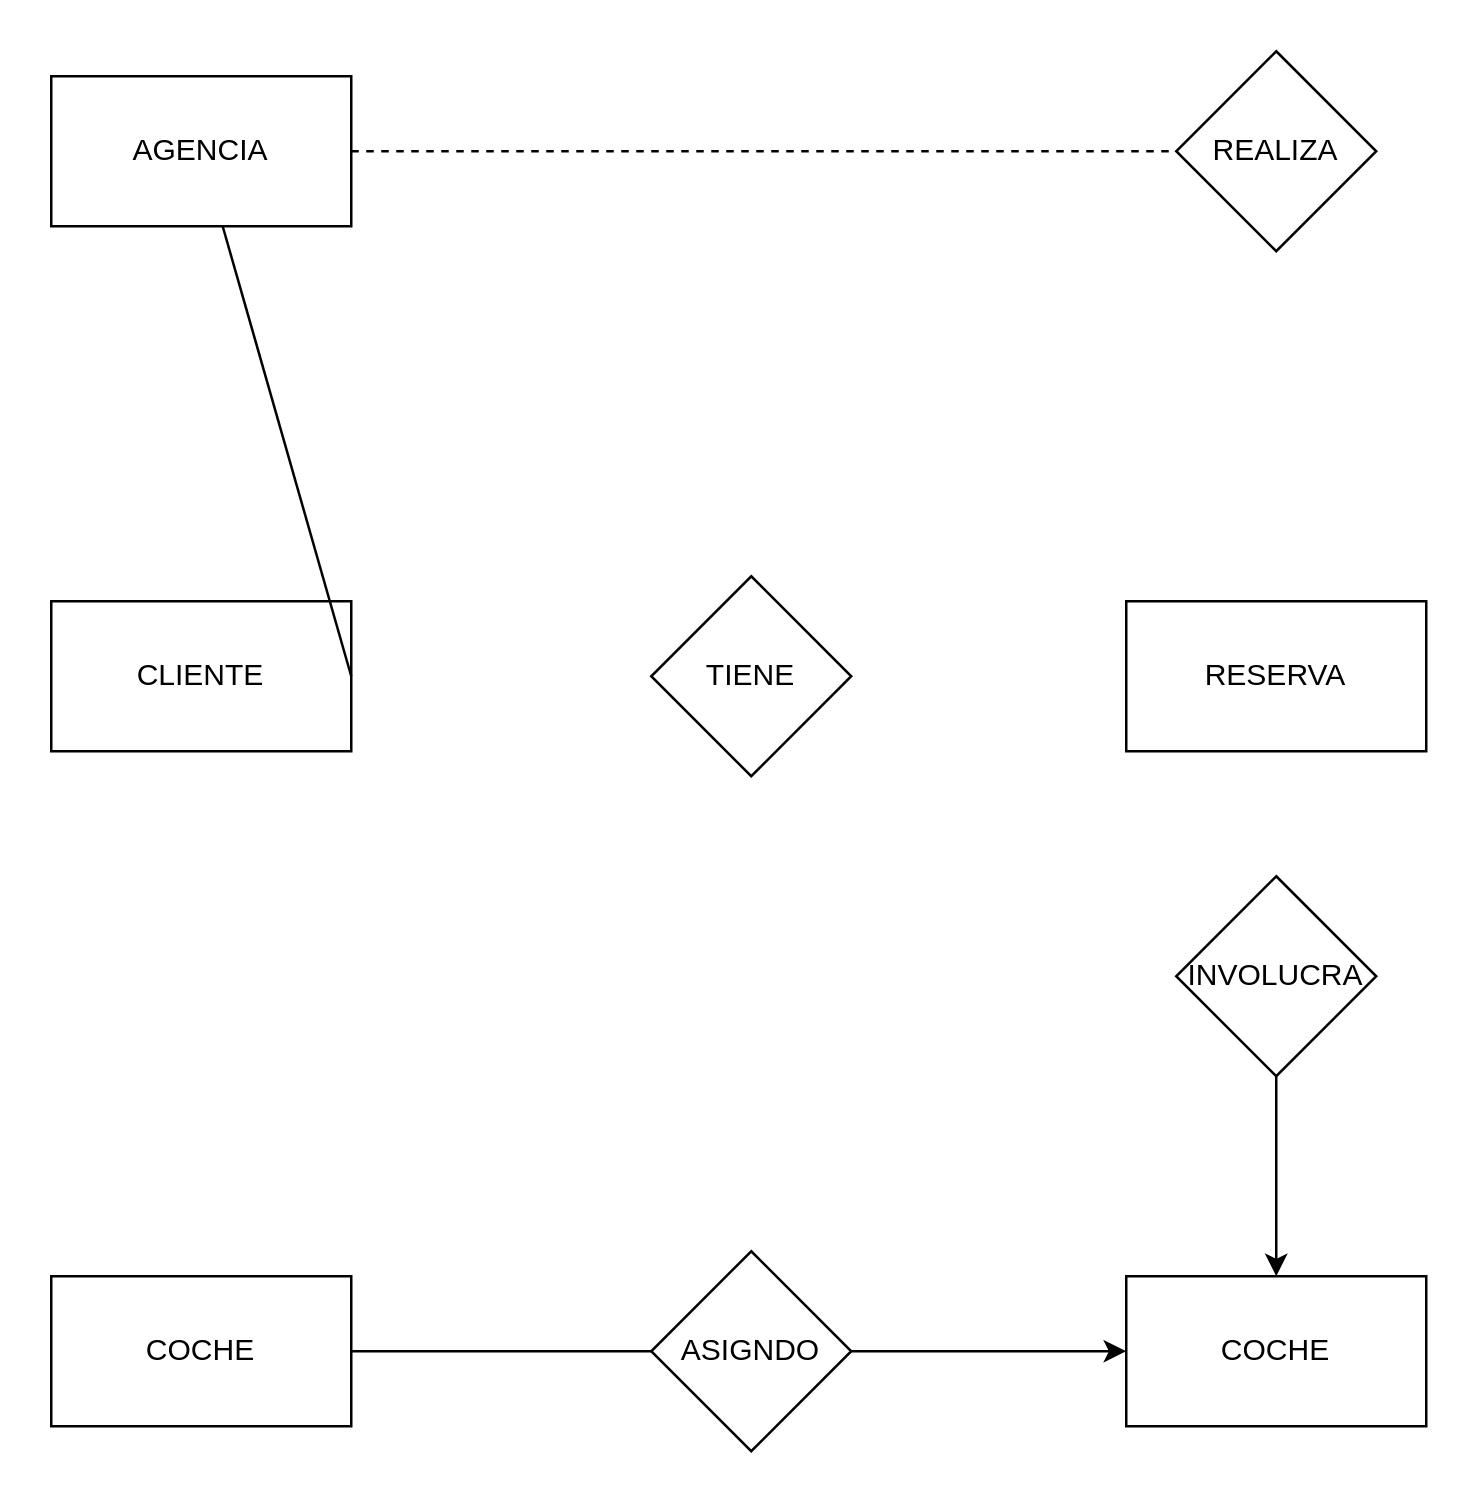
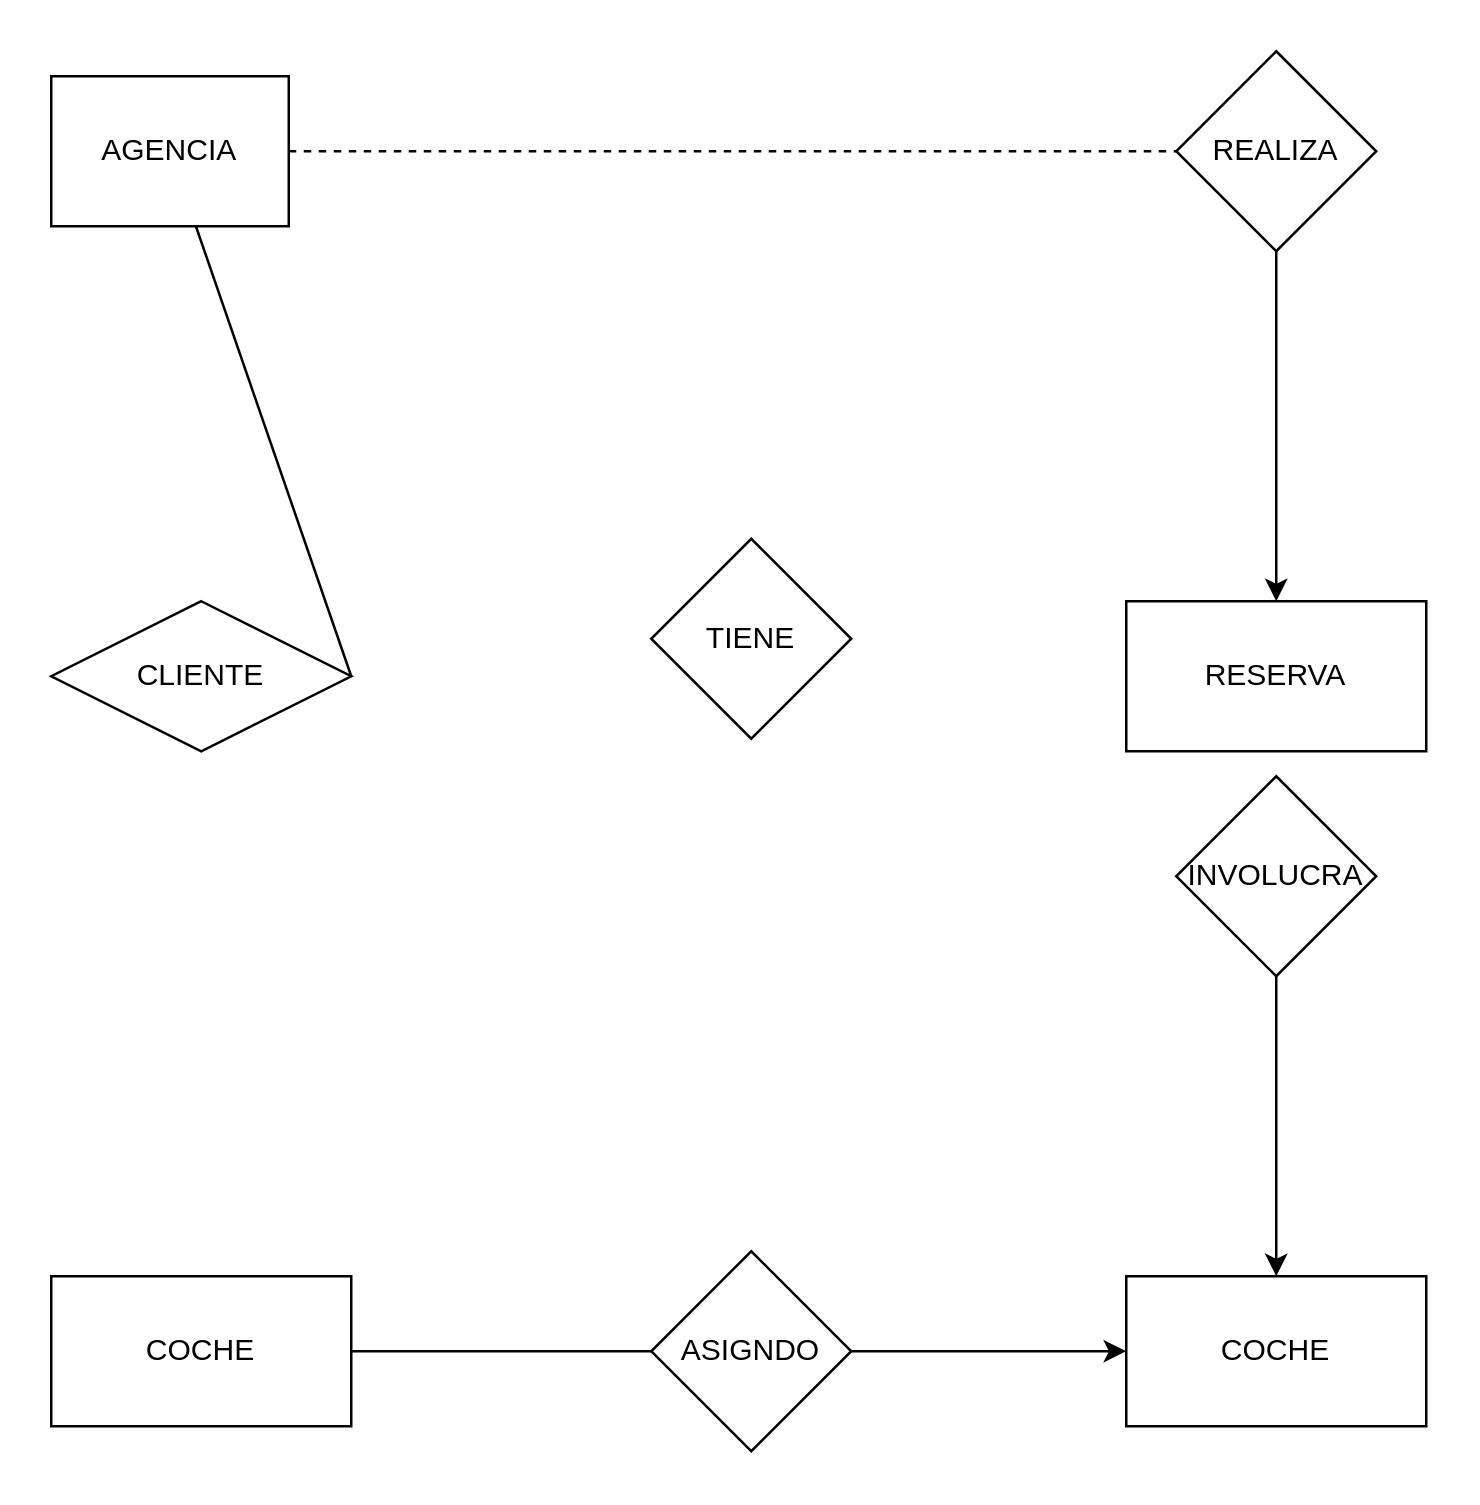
(201, 151) -> (170, 151)
none -> (1276, 418)
(201, 676) -> (201, 676)
(751, 676) -> (751, 639)
(1276, 976) -> (1276, 876)
